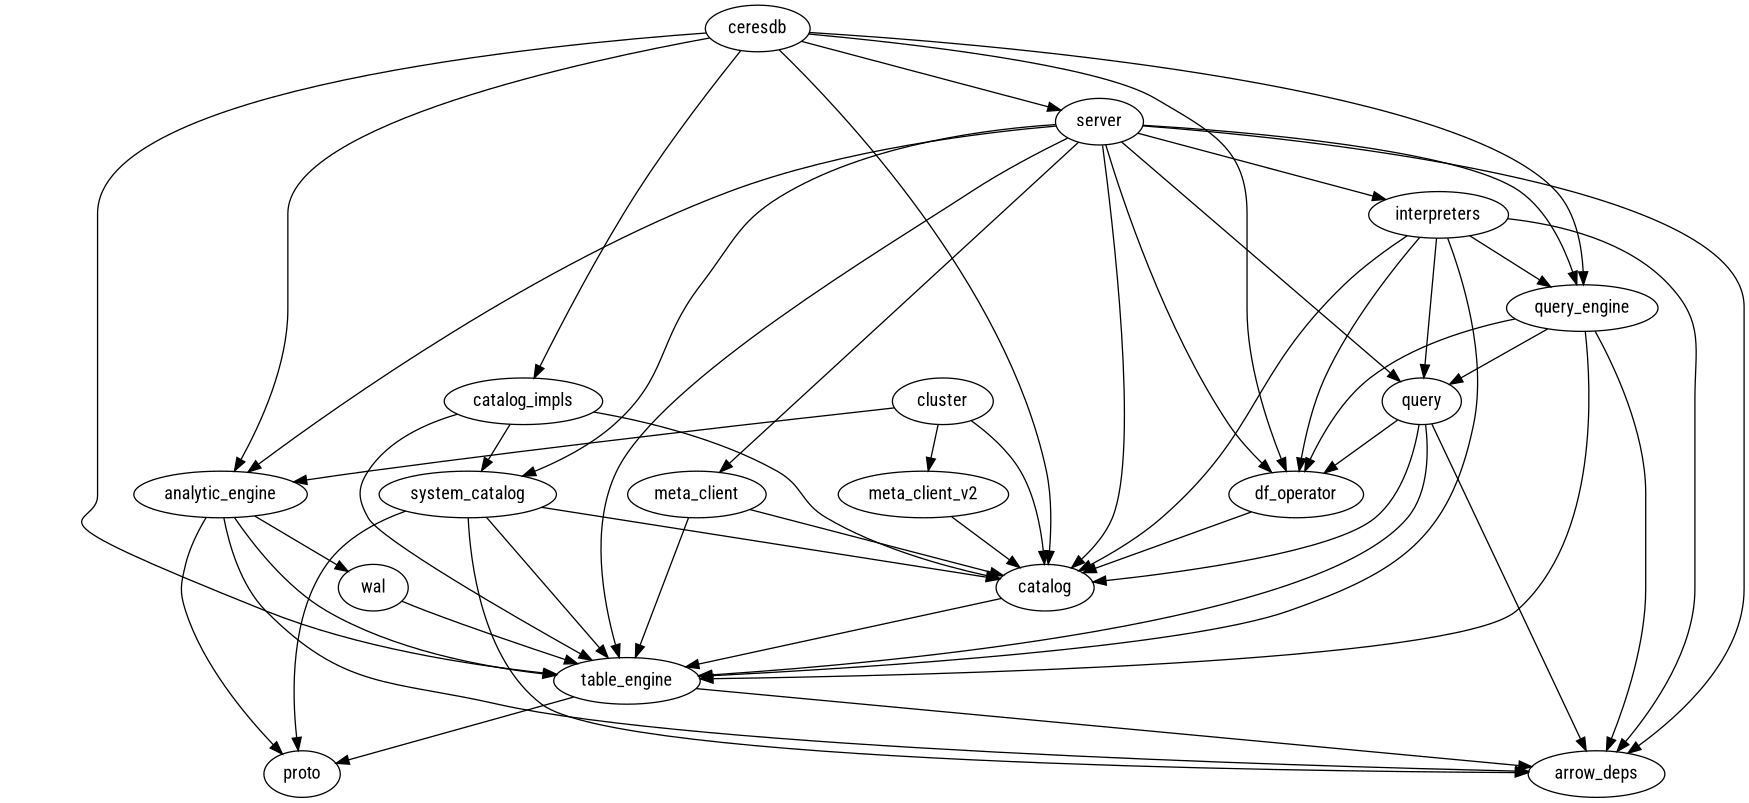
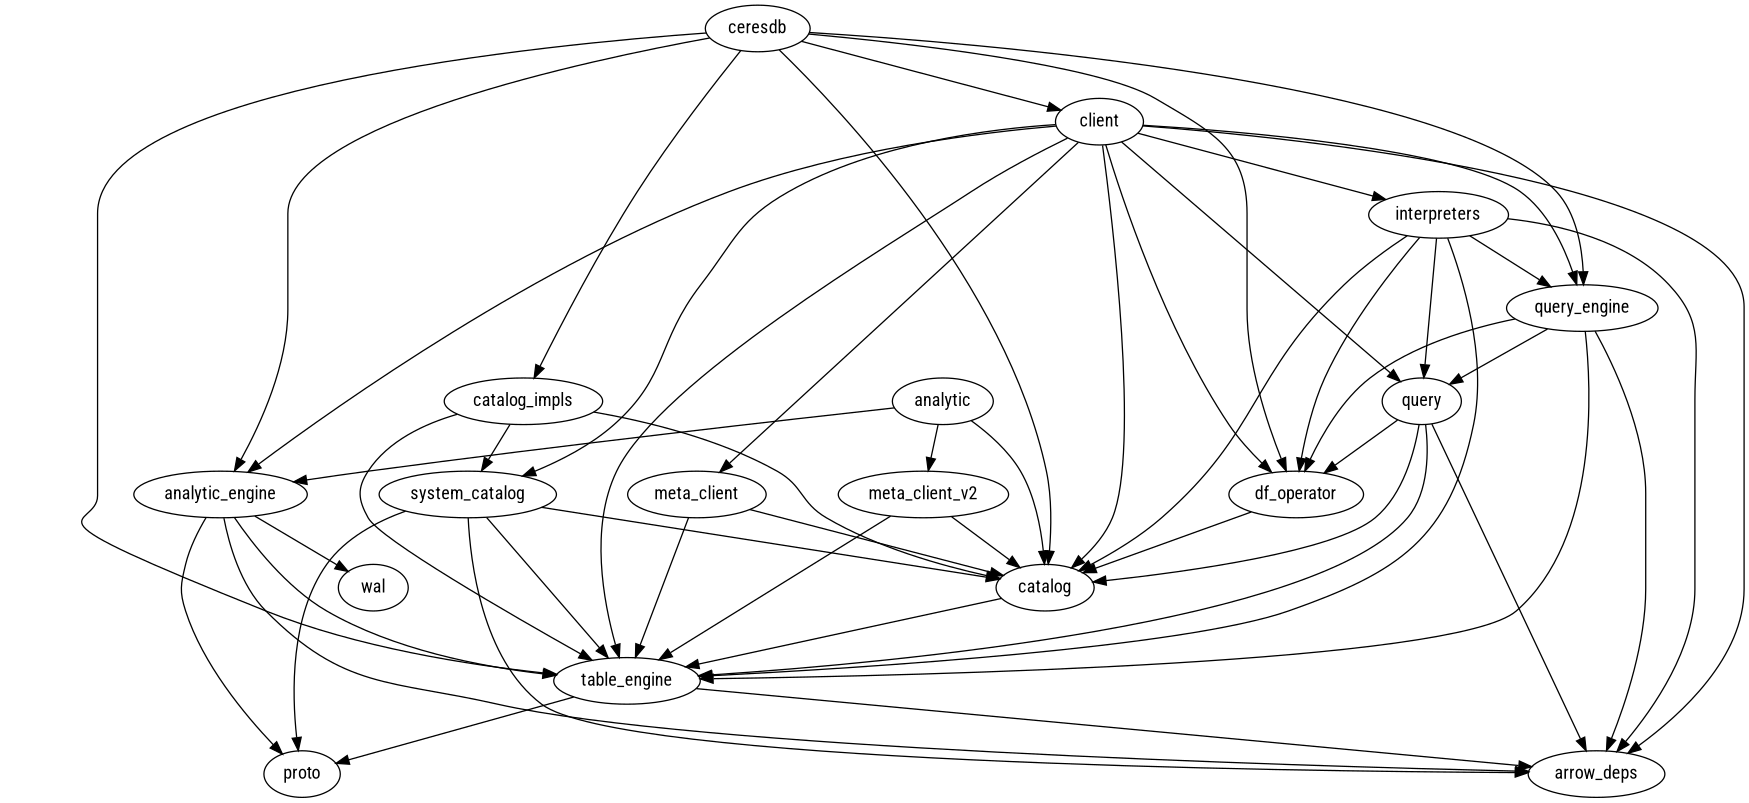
(1099, 122) -> (1099, 122)
(943, 401) -> (943, 401)
(479, 630) -> (780, 584)
